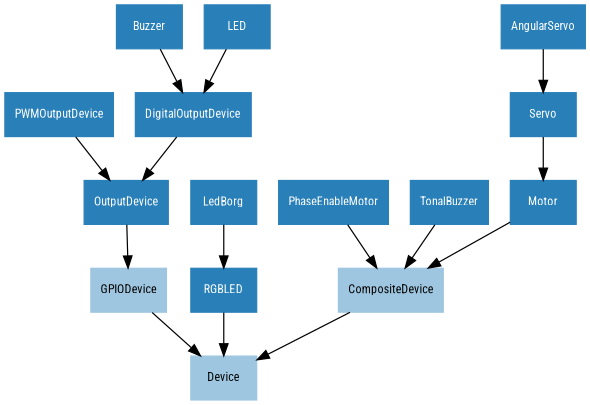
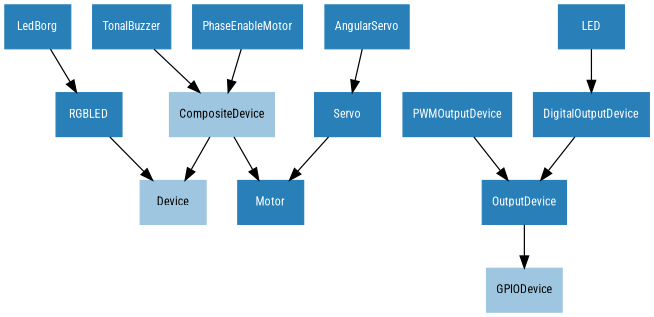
(149, 27) -> none
(474, 242) -> (243, 153)
(172, 330) -> none
